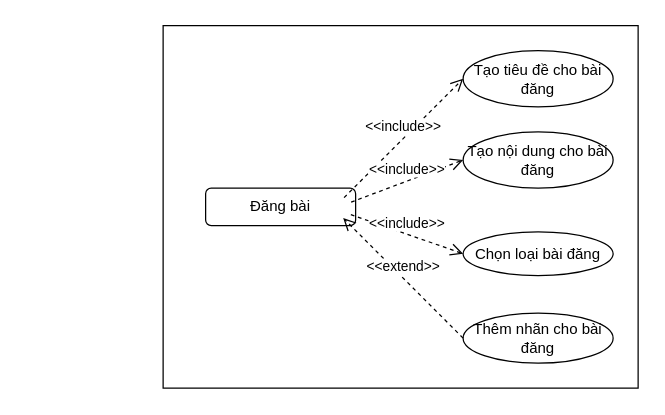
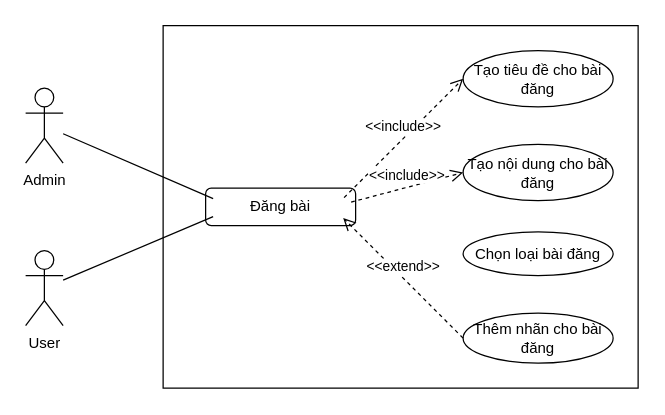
none -> (44, 126)
(538, 160) -> (538, 173)
none -> (138, 166)
(406, 234) -> none
none -> (138, 248)
none -> (44, 288)
